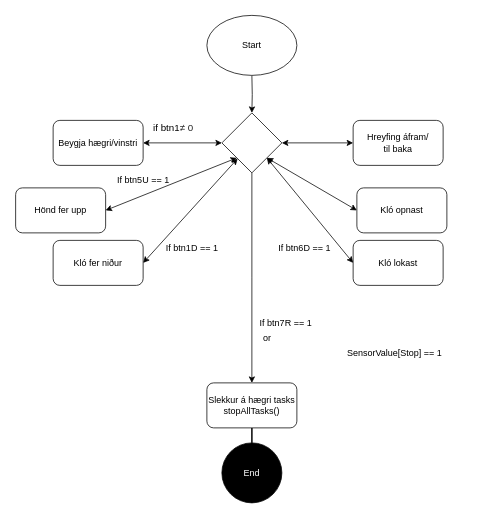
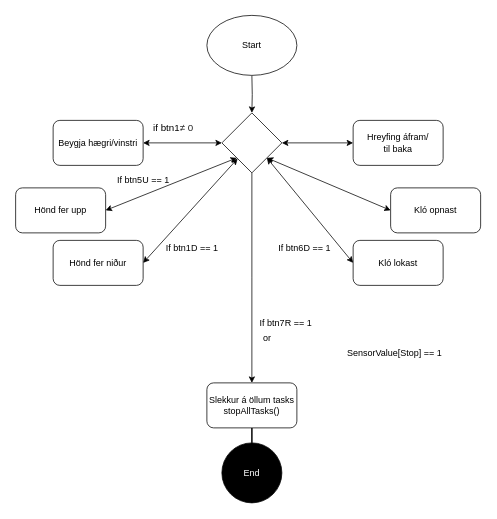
(402, 210) -> (435, 210)
(98, 263) -> (98, 263)
(252, 405) -> (252, 405)
